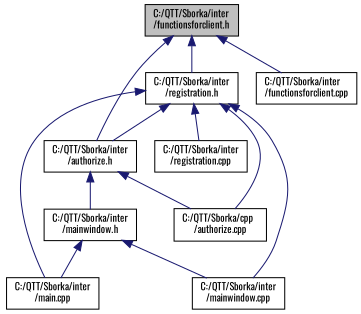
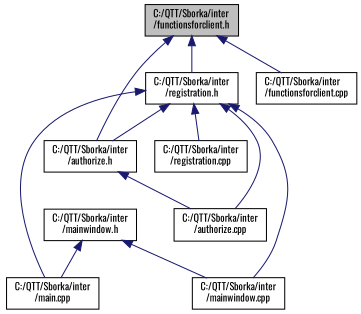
(90, 196) -> none
(220, 225) -> (220, 225)
